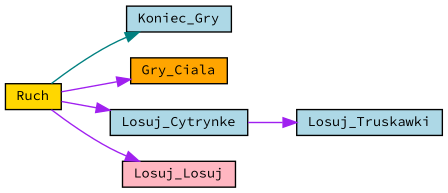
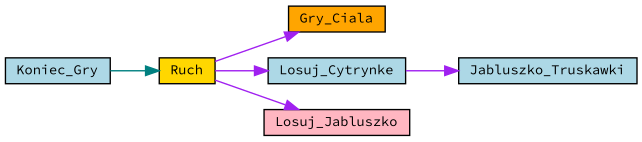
(88, 58) -> (128, 71)
(370, 122) -> (548, 71)
(179, 174) -> (337, 122)
